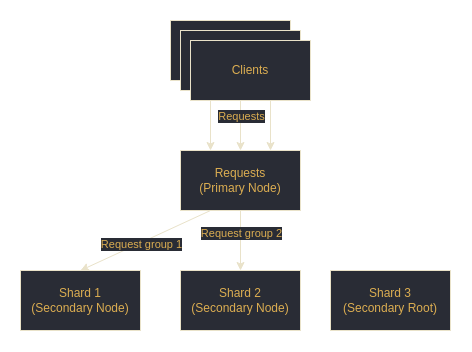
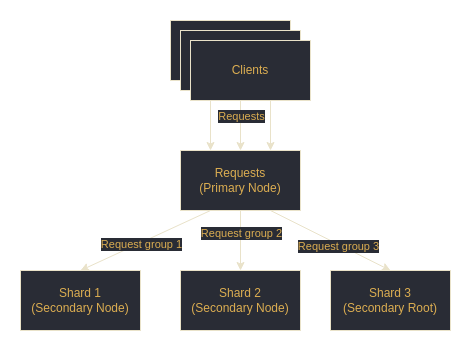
none -> (341, 246)
